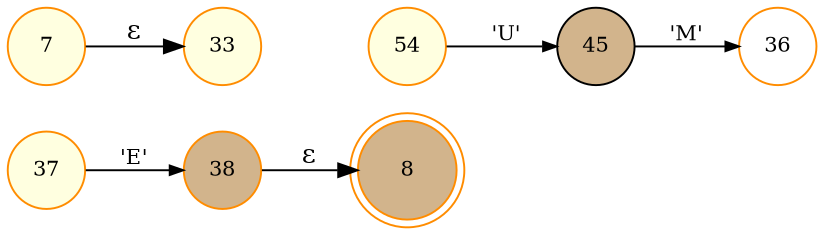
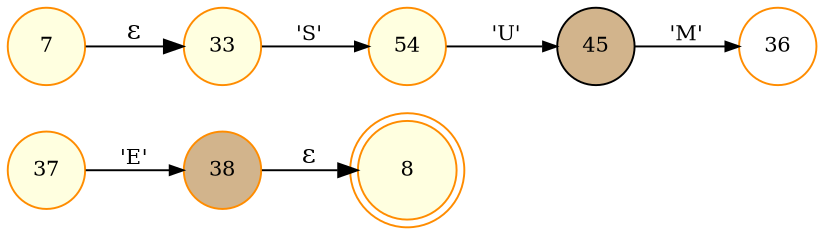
none -> (308, 46)
(407, 170) -> (407, 170)
